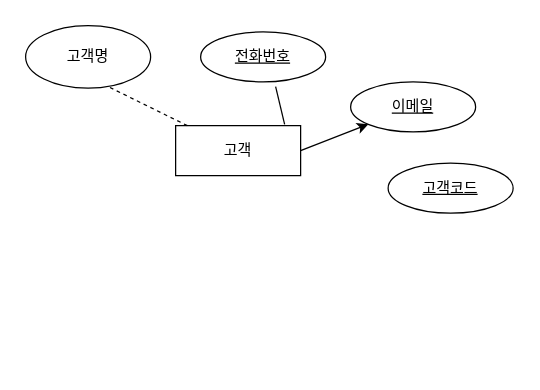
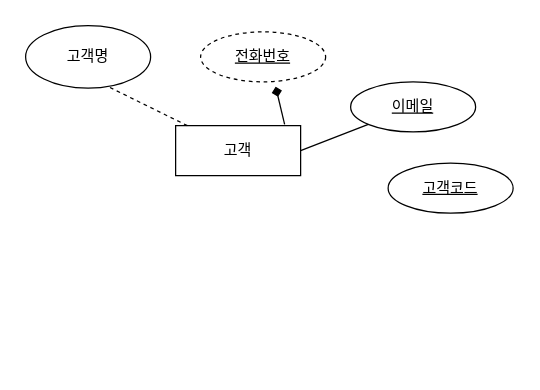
(263, 57) -> (263, 57)
(277, 92) -> (278, 97)
(359, 128) -> (363, 126)
